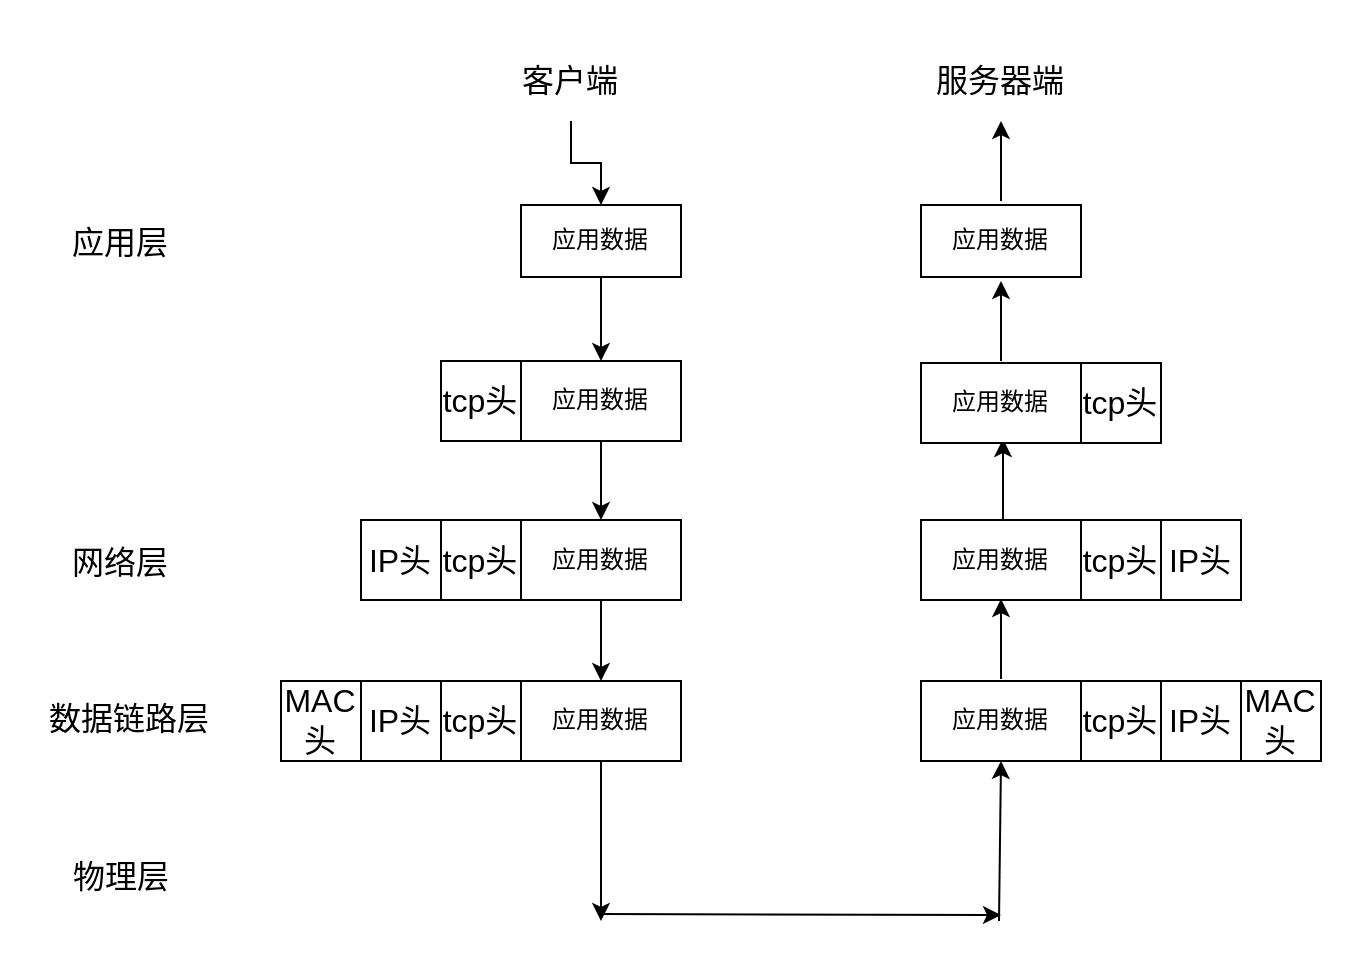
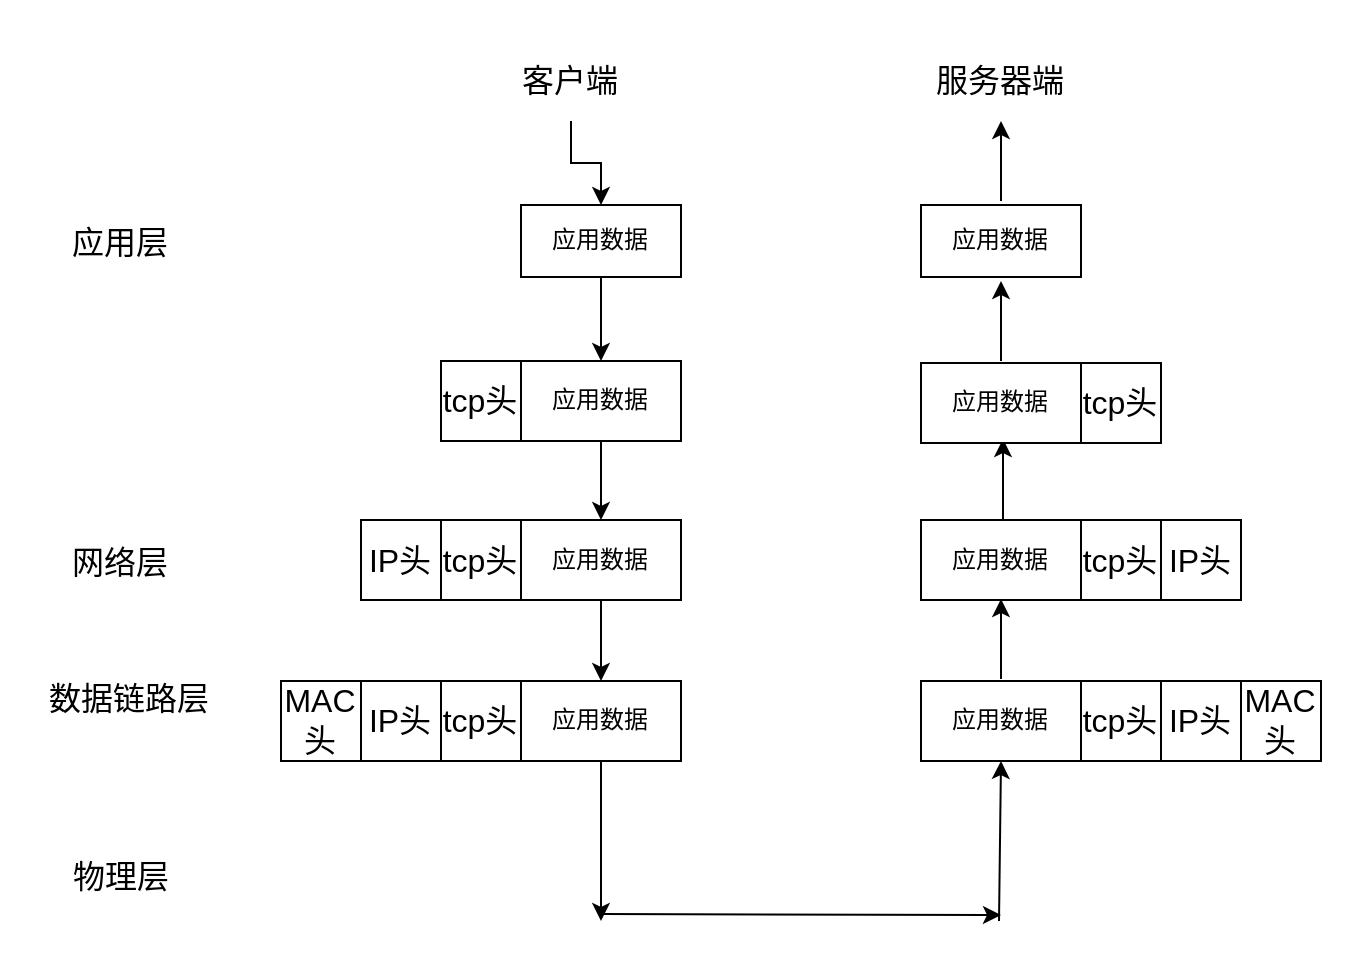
(130, 719) -> (130, 699)
